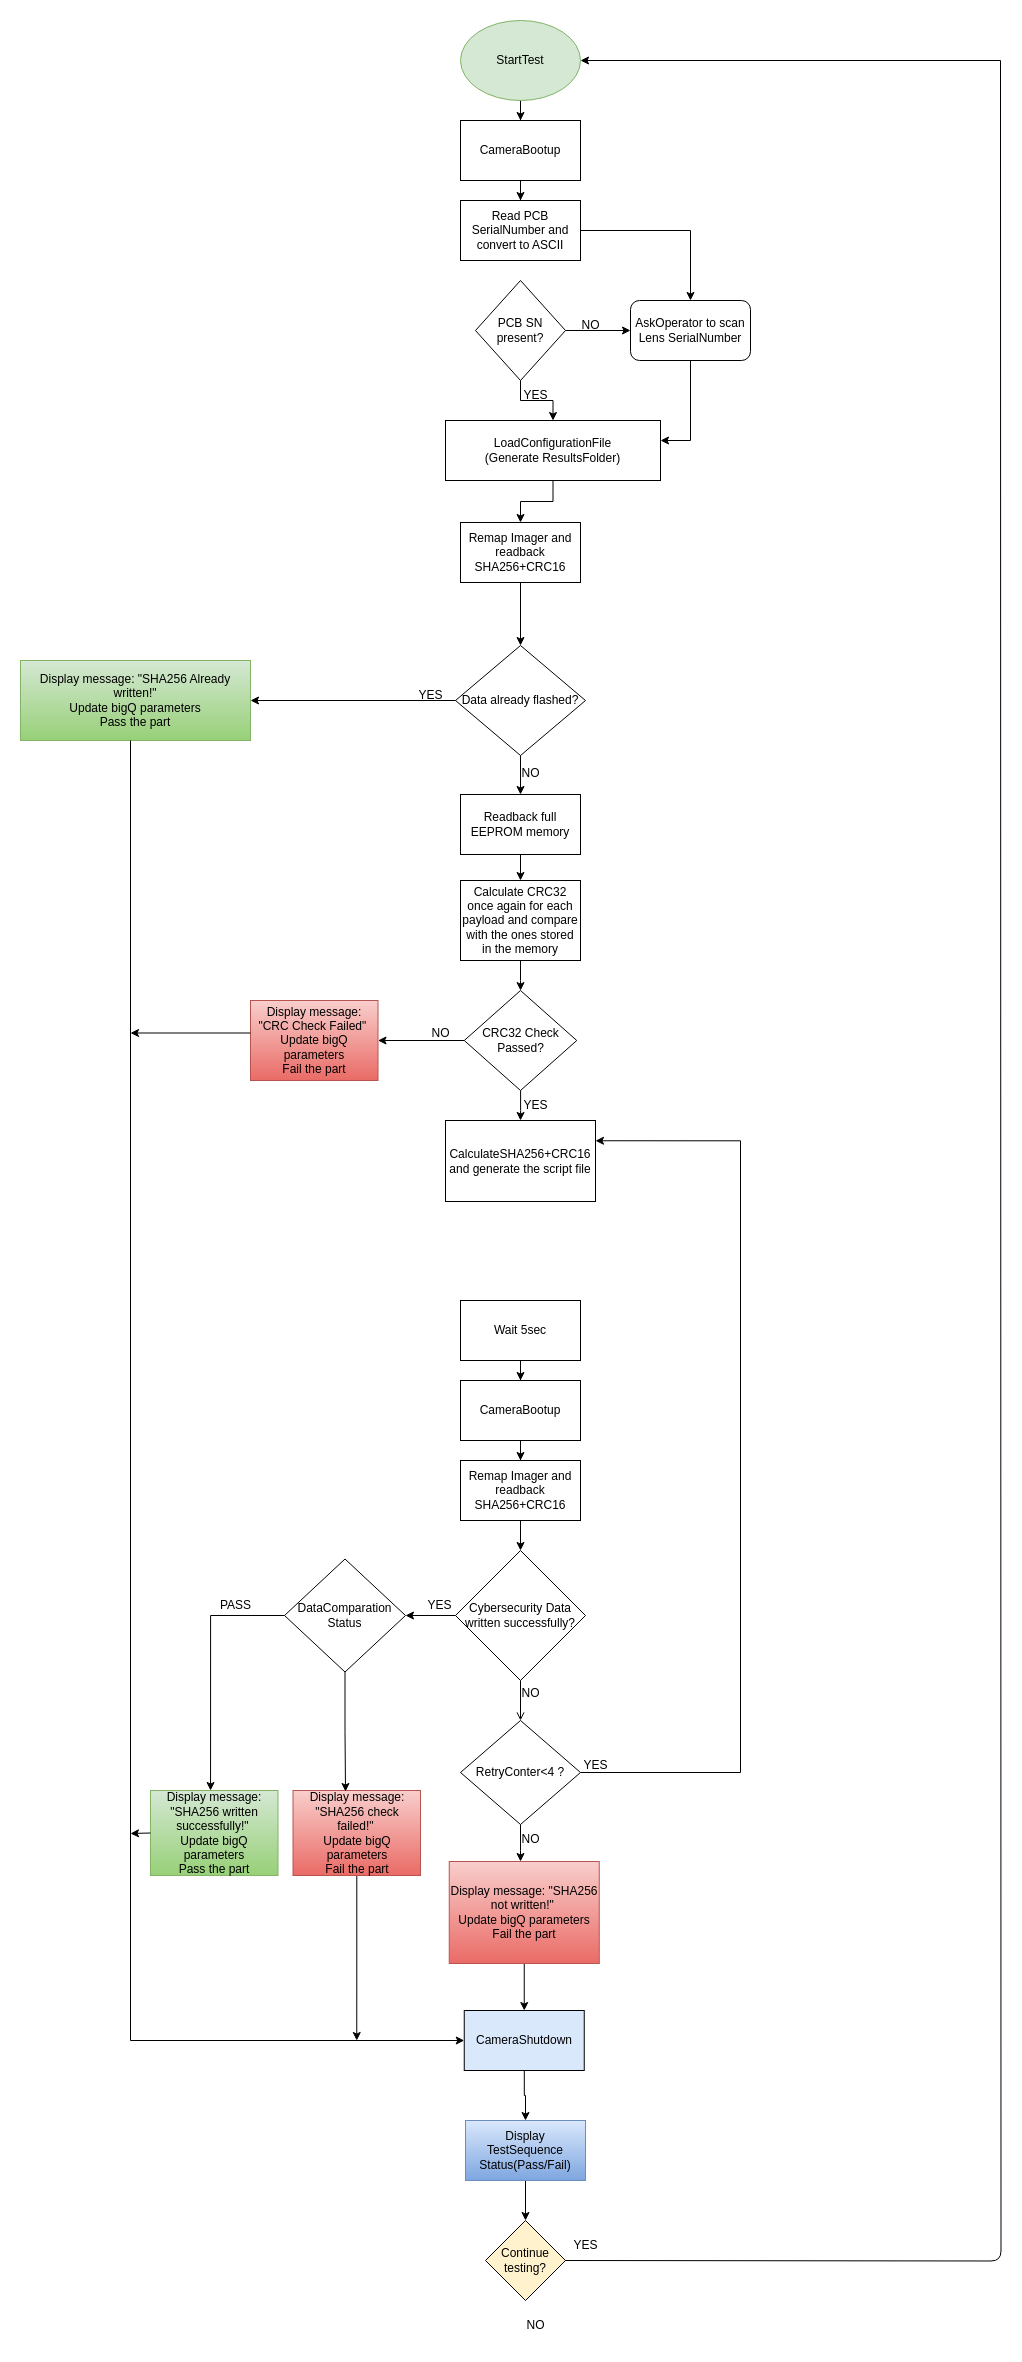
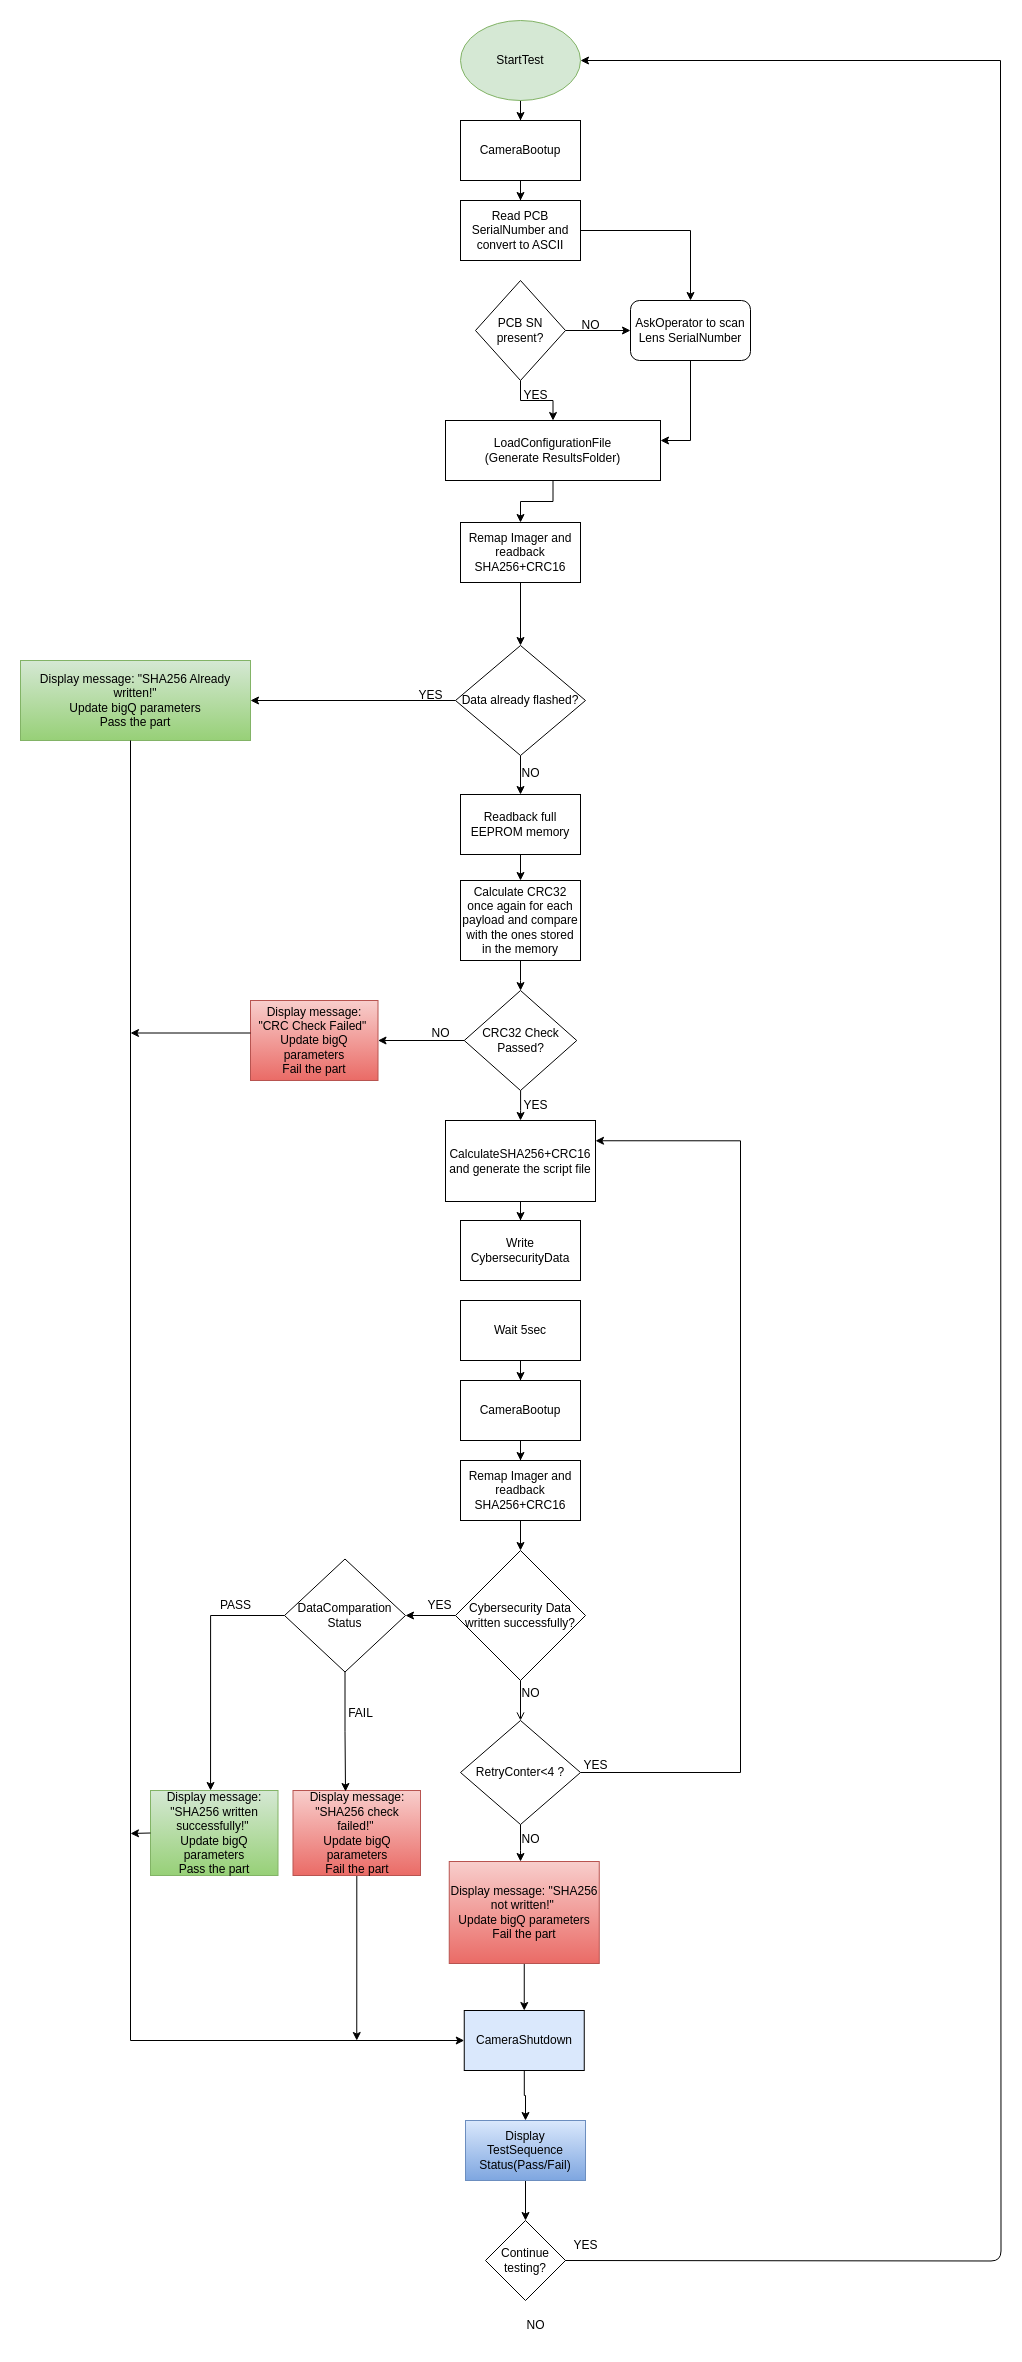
none -> (521, 1215)
none -> (521, 1251)
none -> (361, 1714)
(526, 2261) -> (526, 2261)
